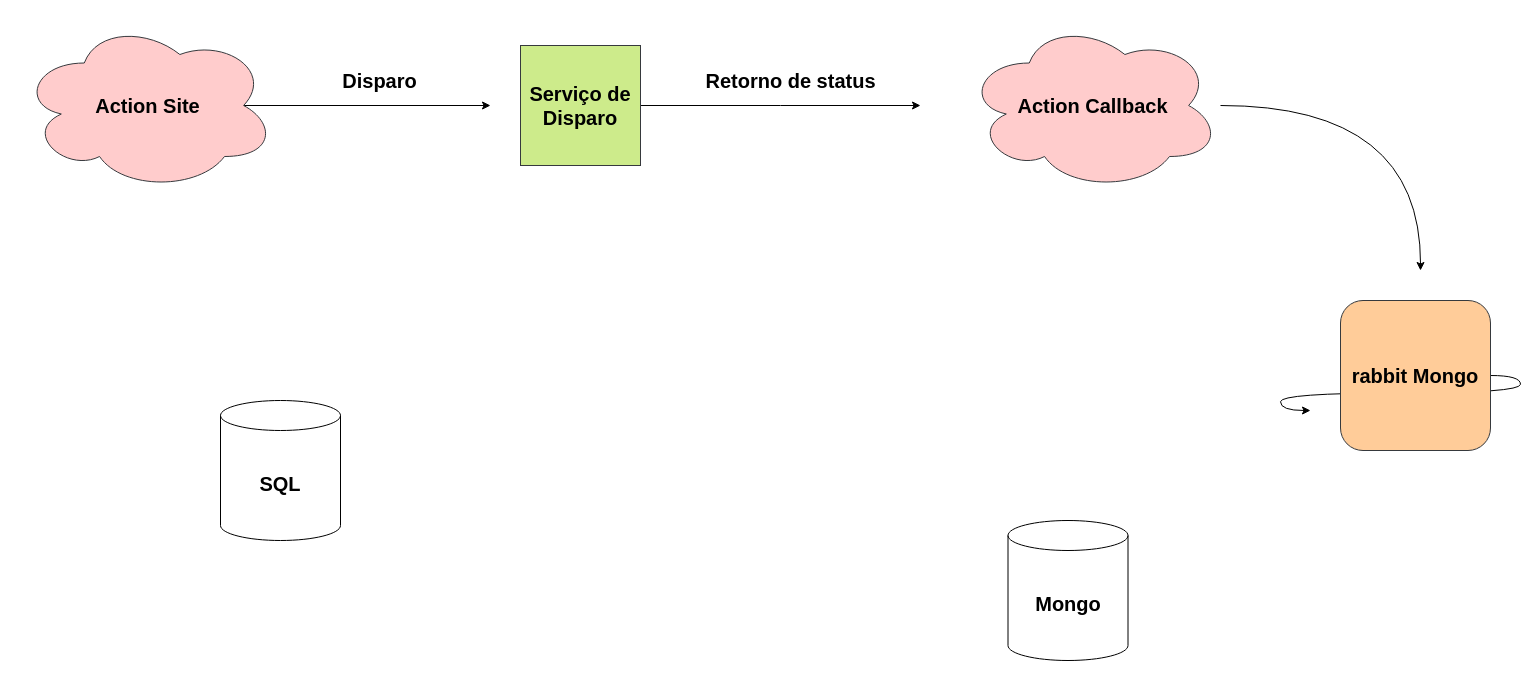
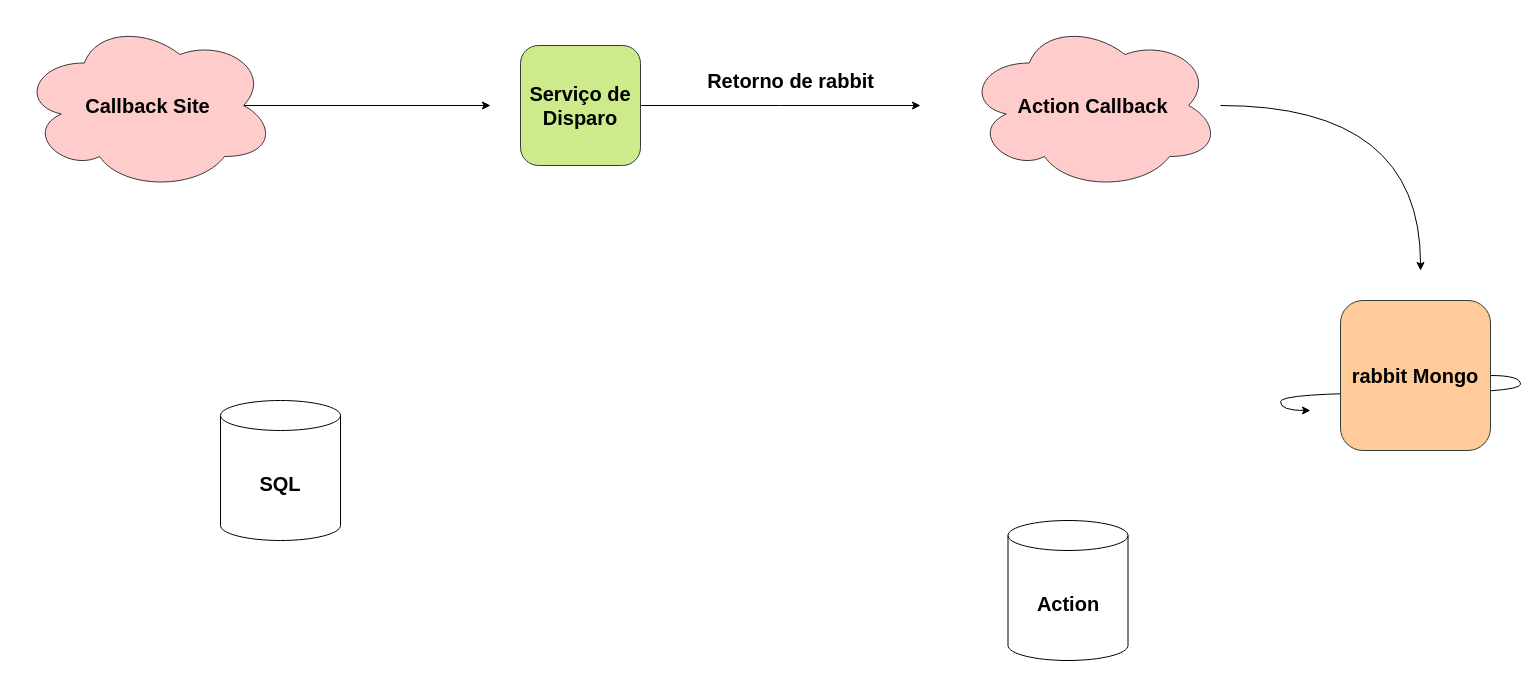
(380, 81) -> none
(791, 81) -> (791, 81)
(148, 106) -> (148, 106)
(581, 106) -> (581, 106)
(1069, 604) -> (1069, 604)
